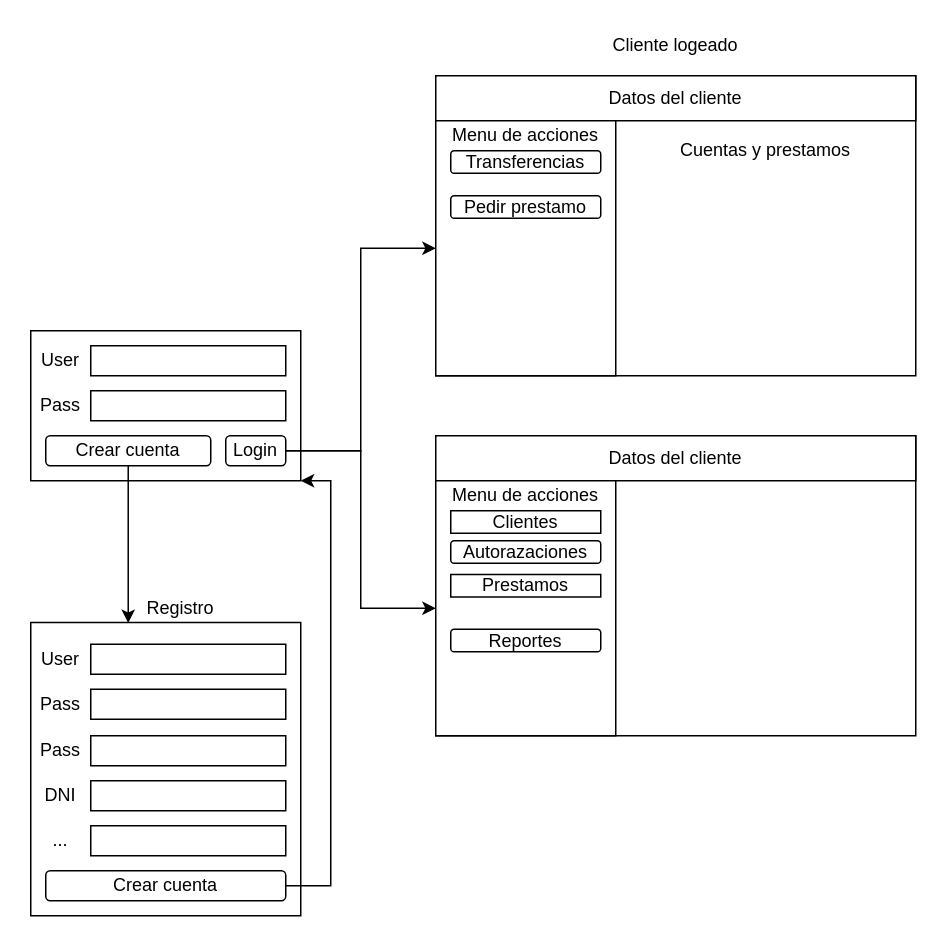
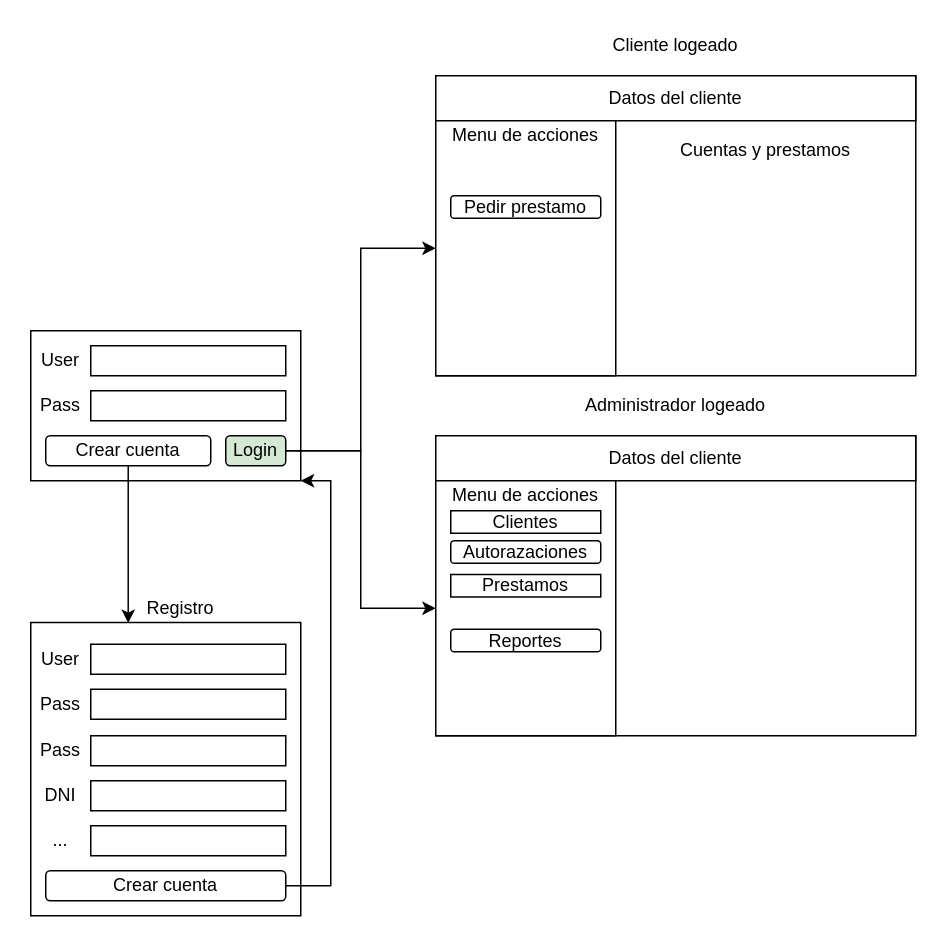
(526, 162) -> none
none -> (676, 406)
(256, 451) -> (256, 451)
